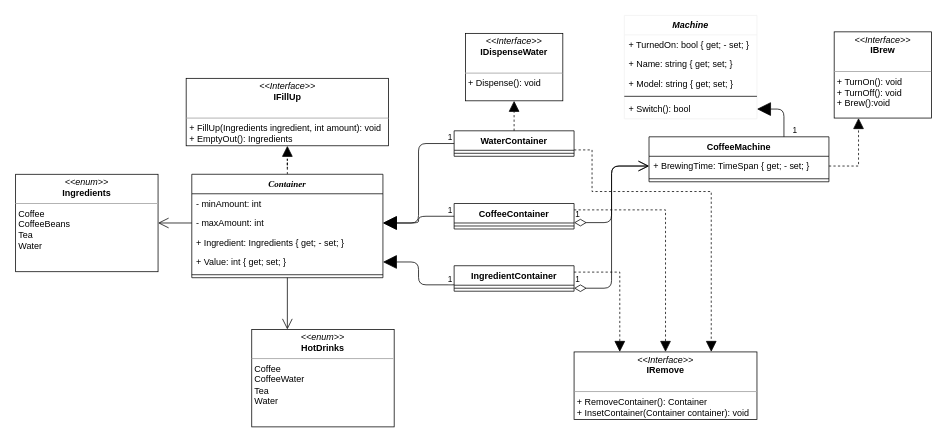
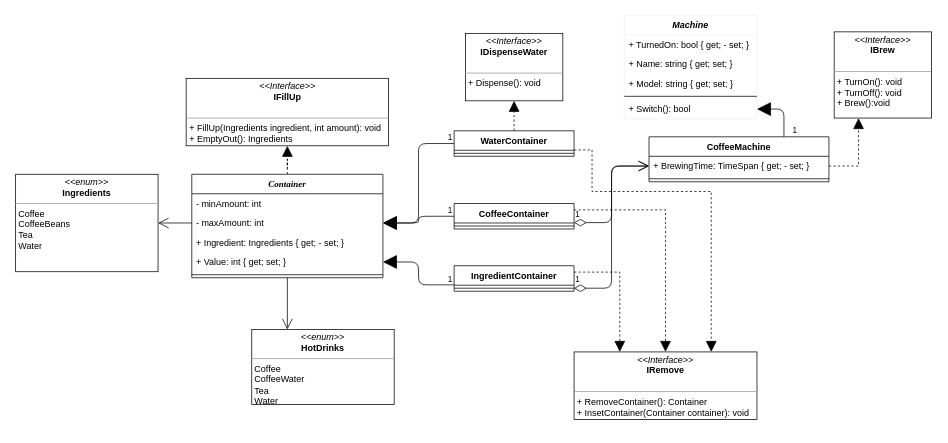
(323, 378) -> (323, 367)
